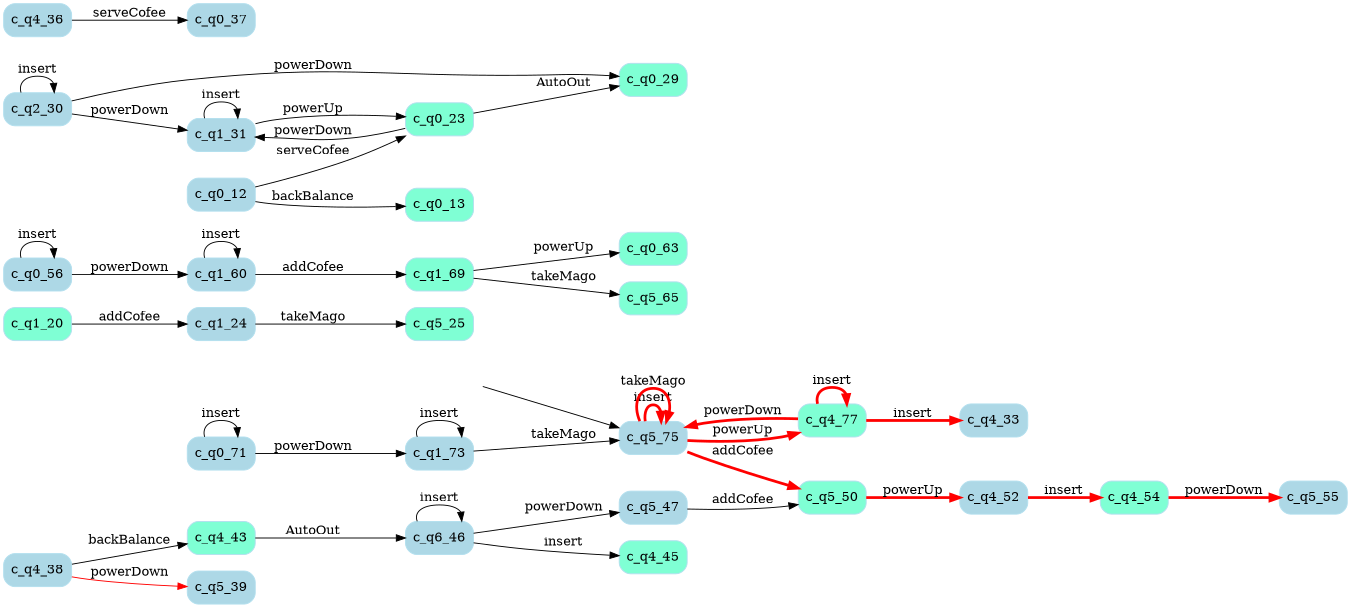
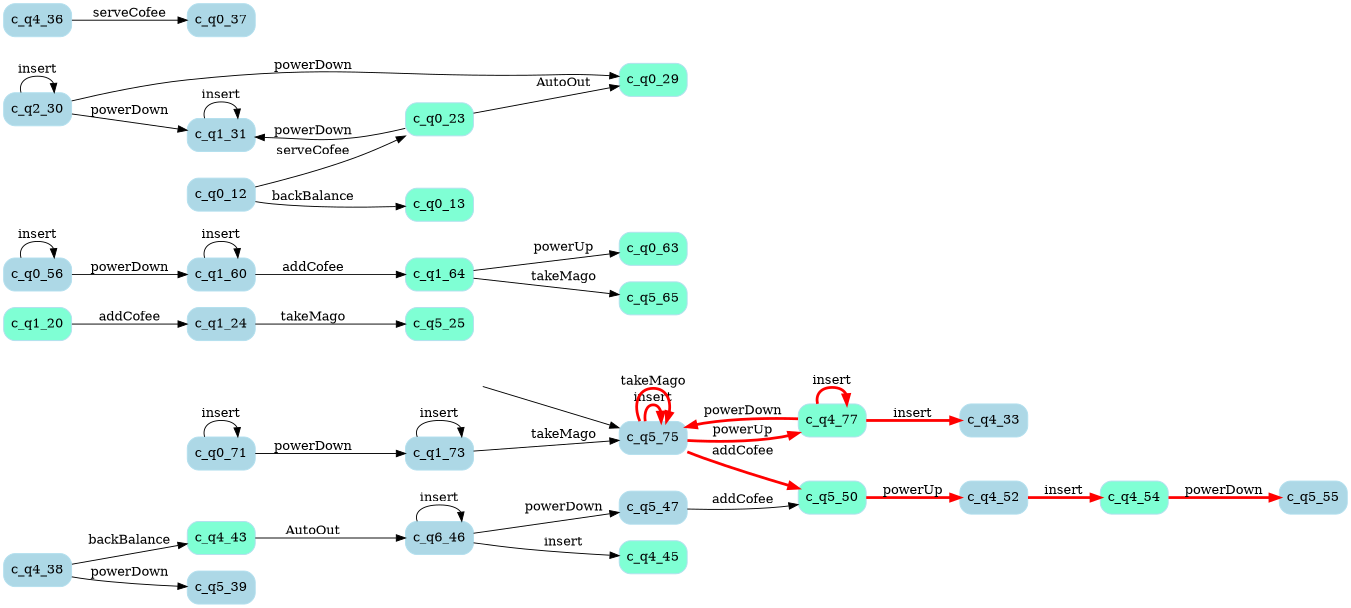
(325, 116) -> none
(440, 274) -> (440, 274)
(125, 583) -> (125, 583)
